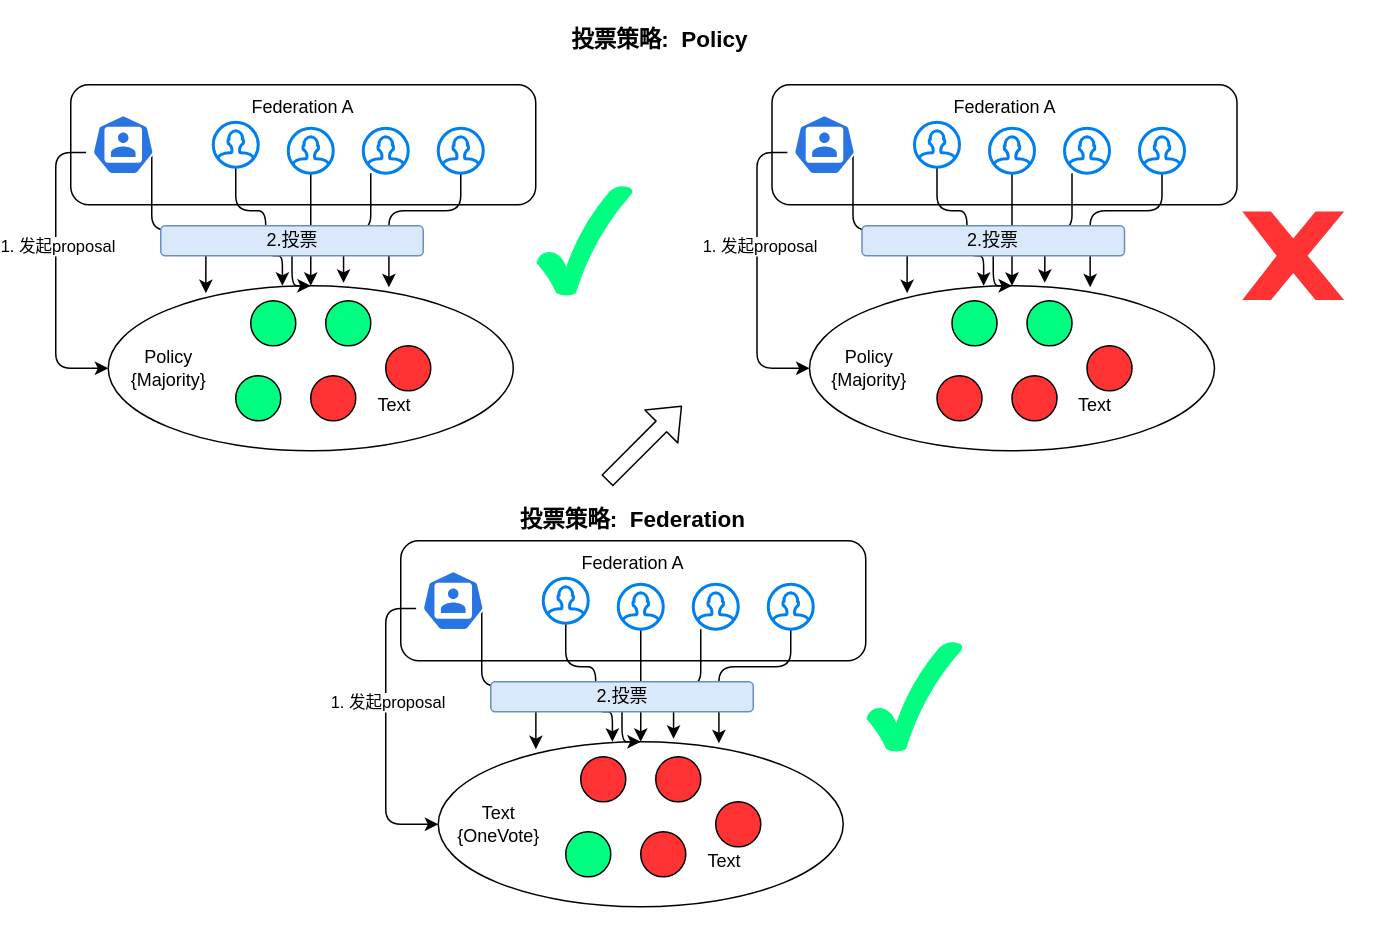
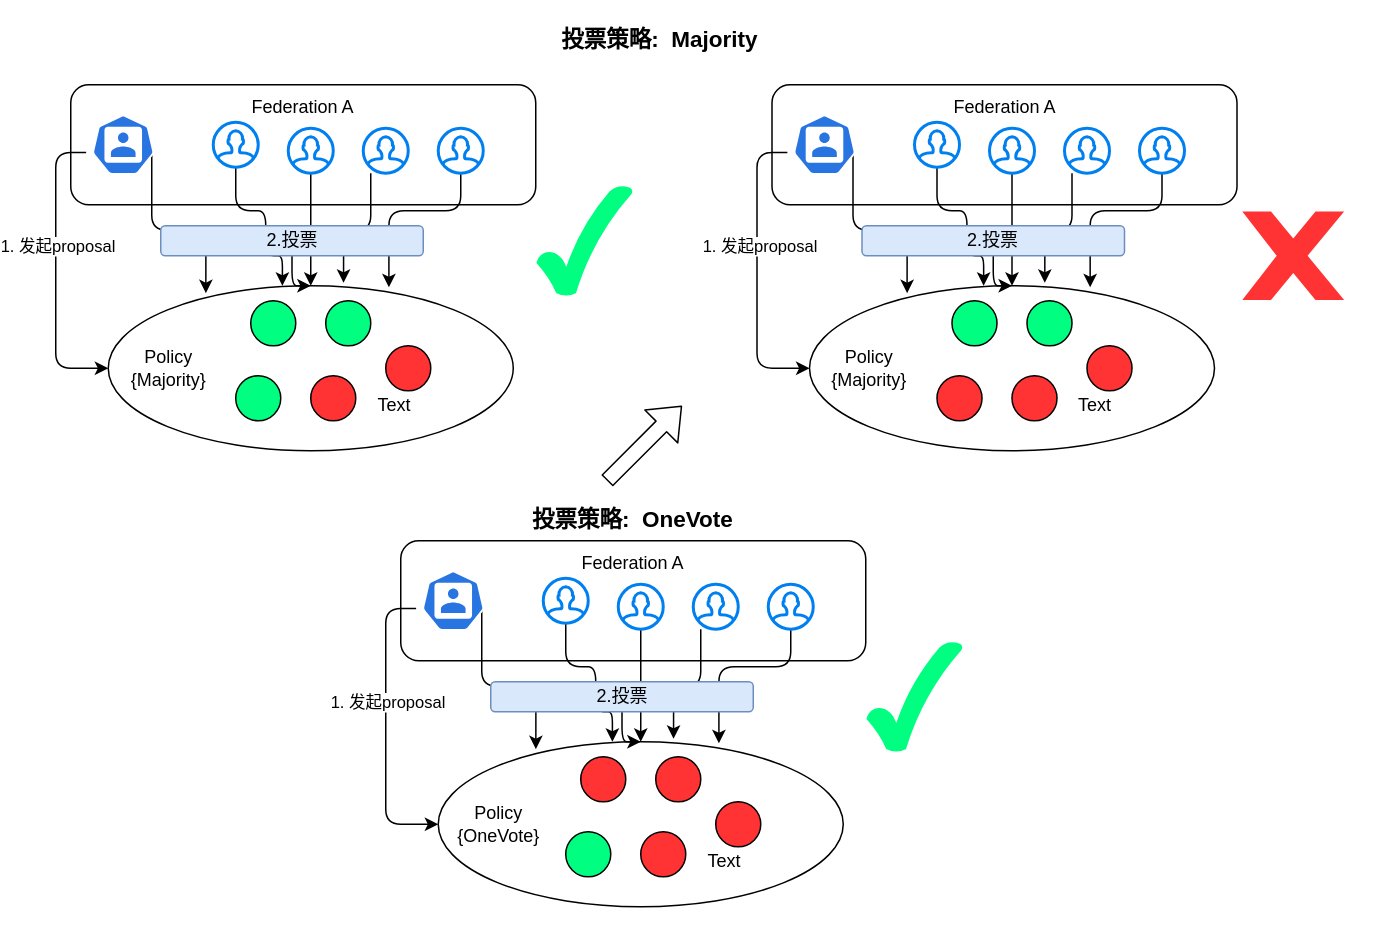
(663, 38) -> (663, 38)
(636, 518) -> (636, 518)
(499, 824) -> (499, 824)
